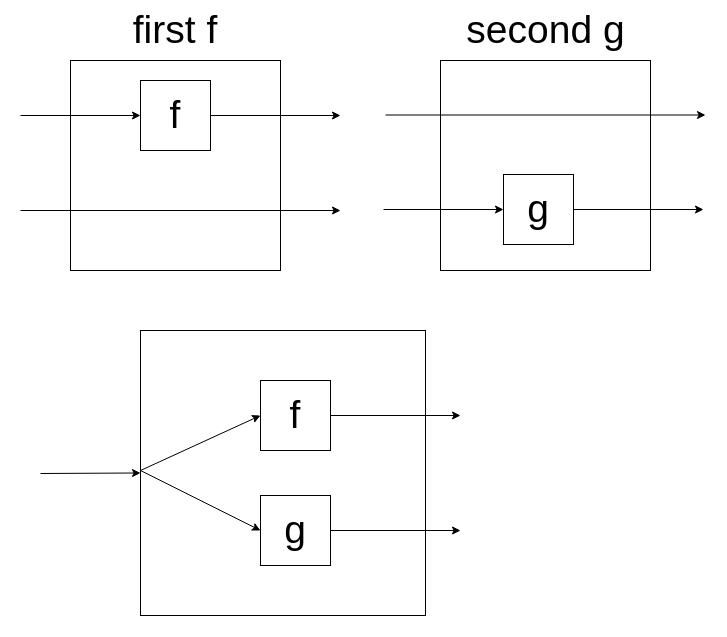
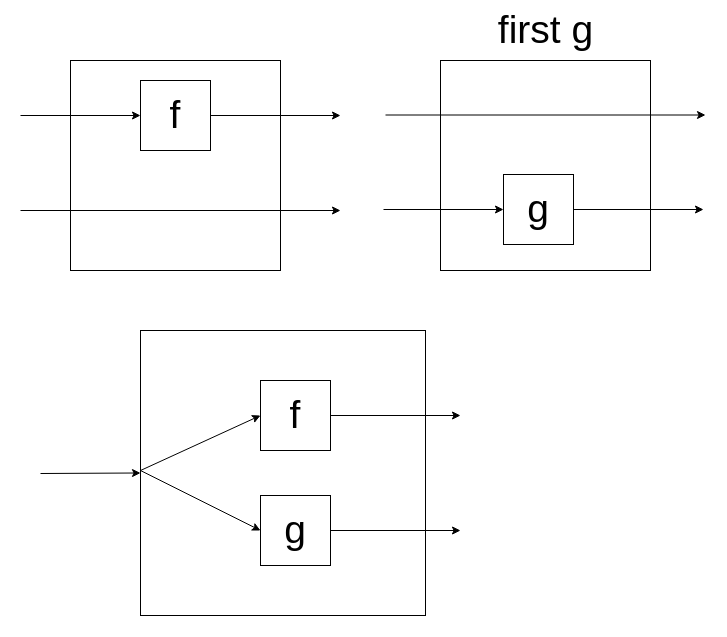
(176, 31) -> none
(546, 31) -> (546, 31)
